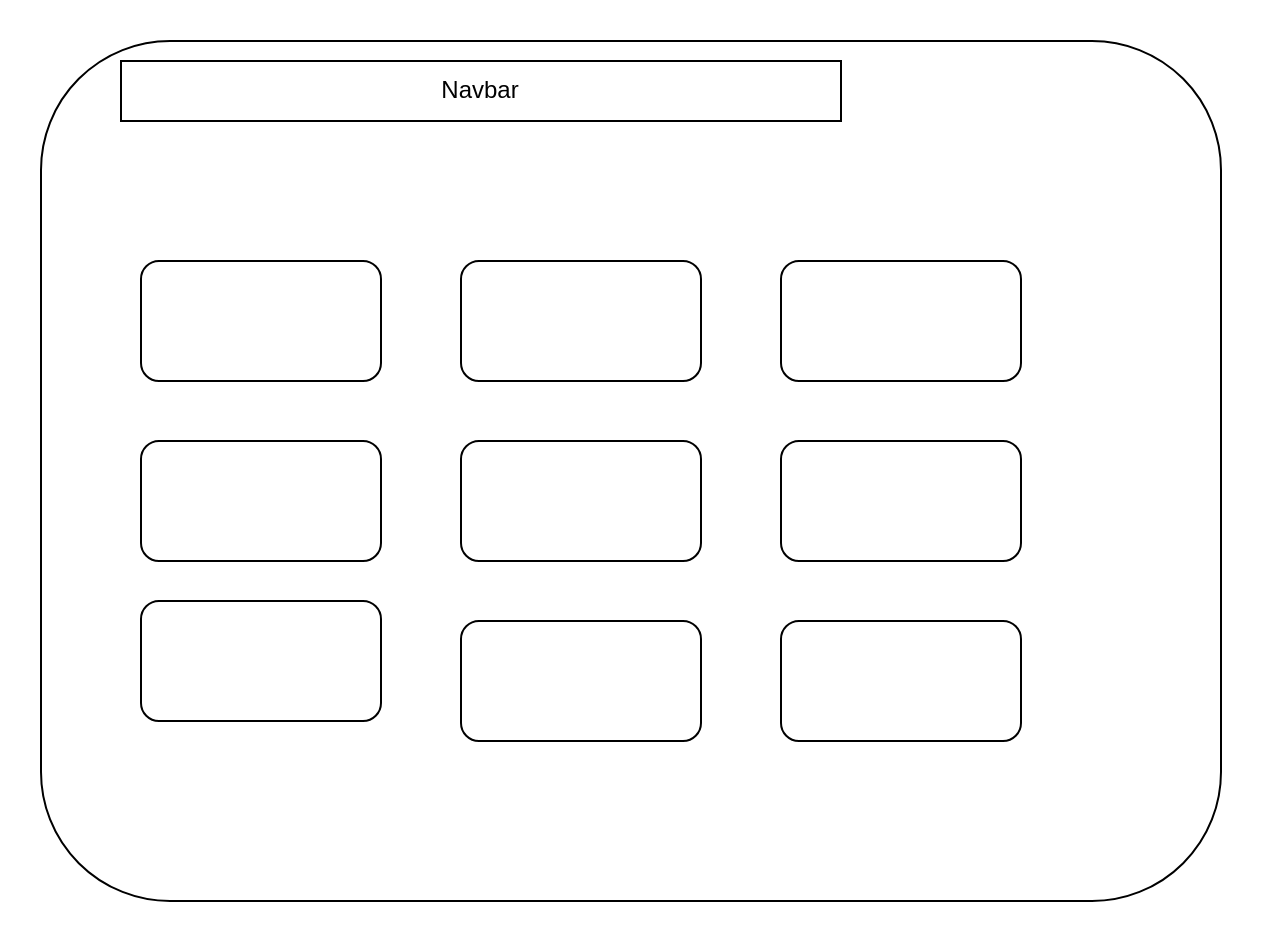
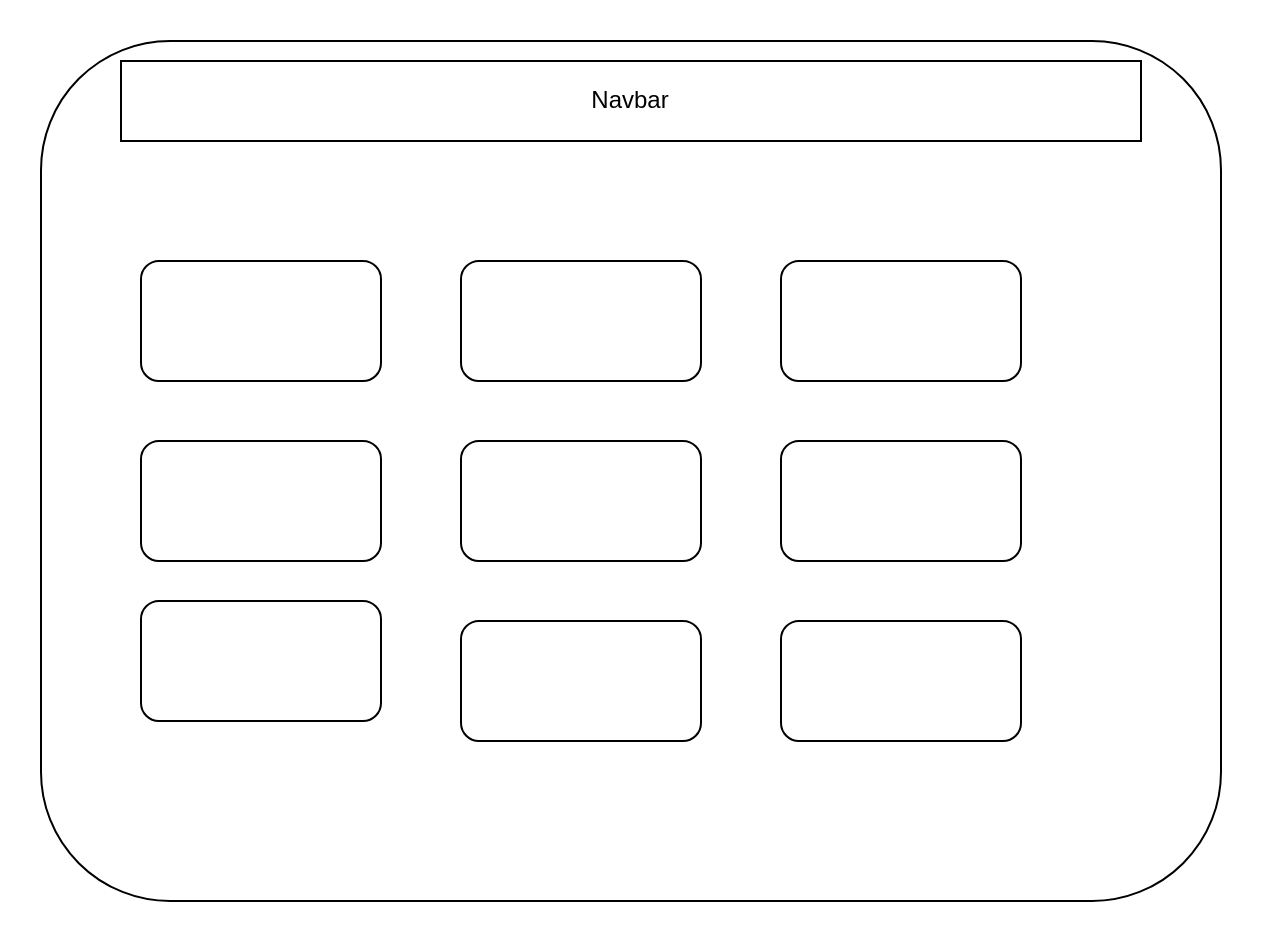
(481, 91) -> (631, 101)
